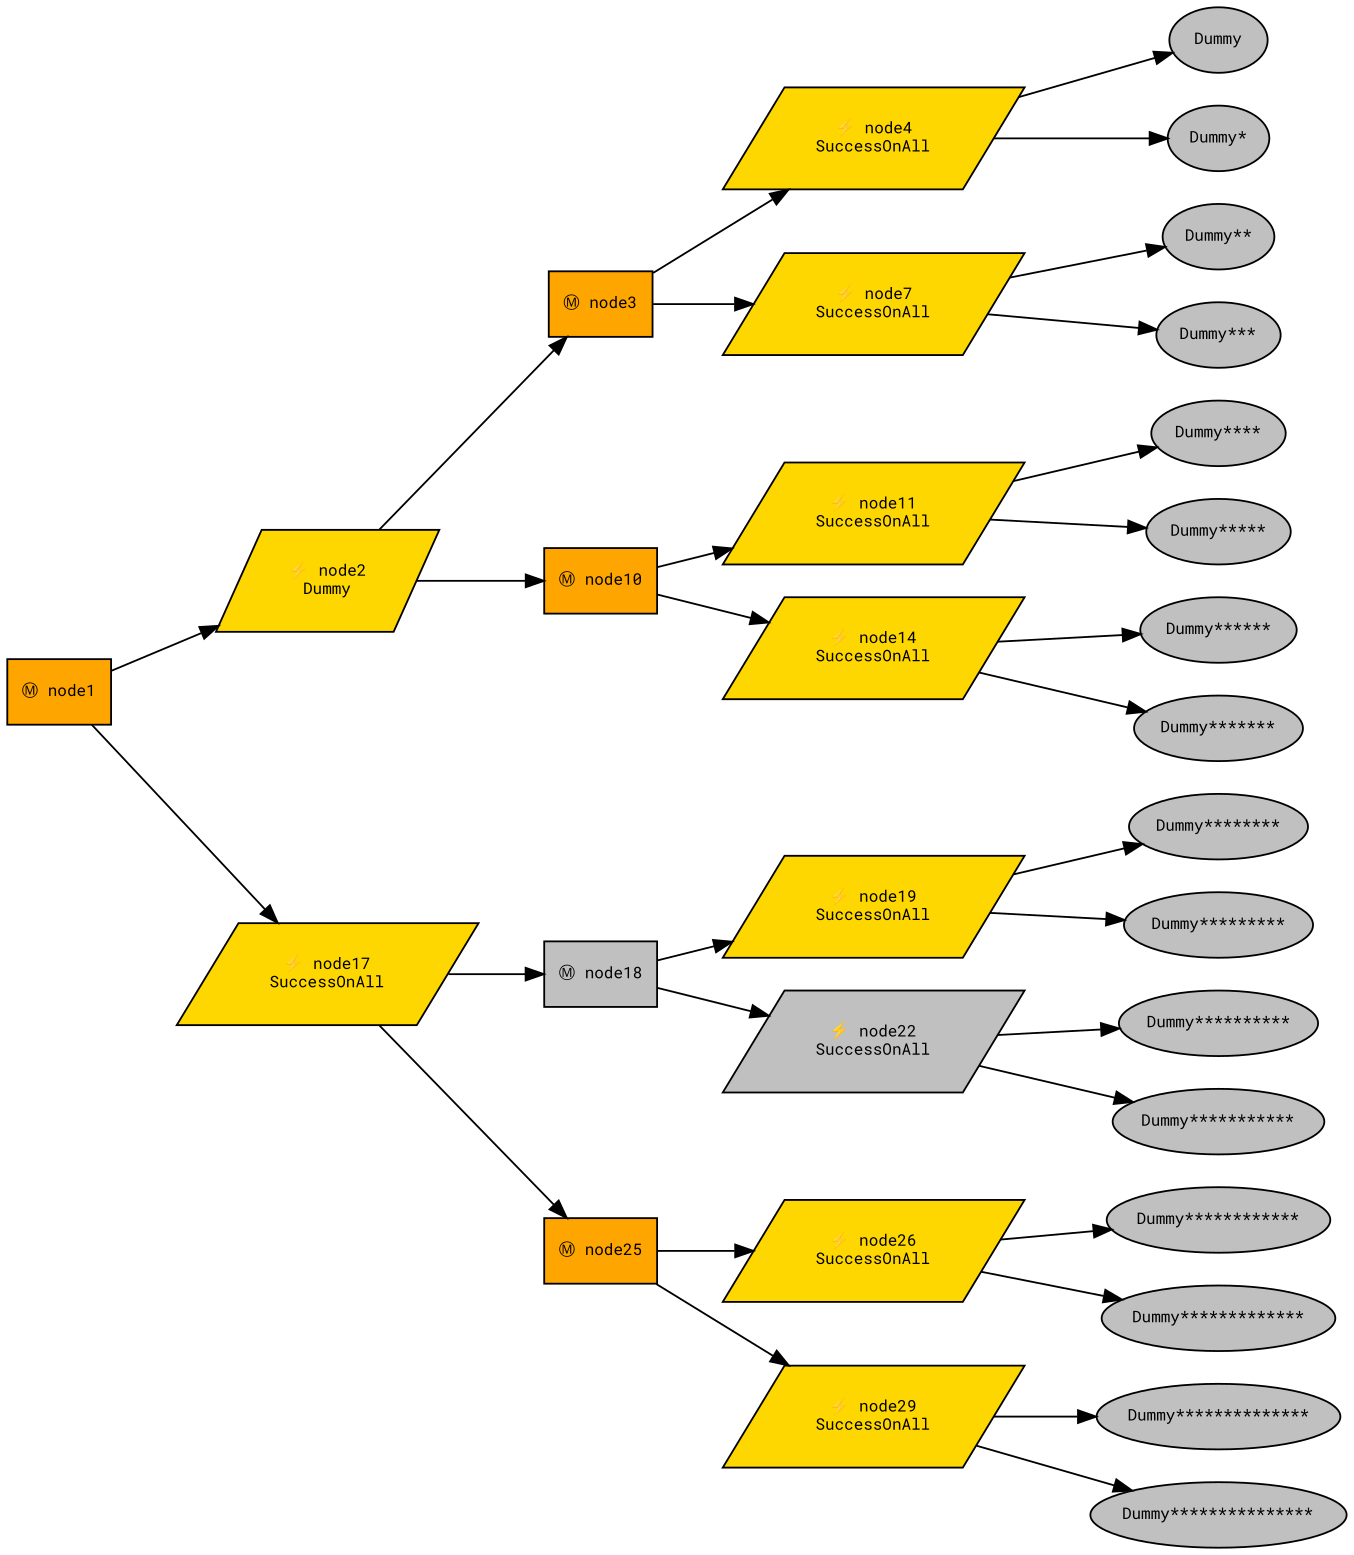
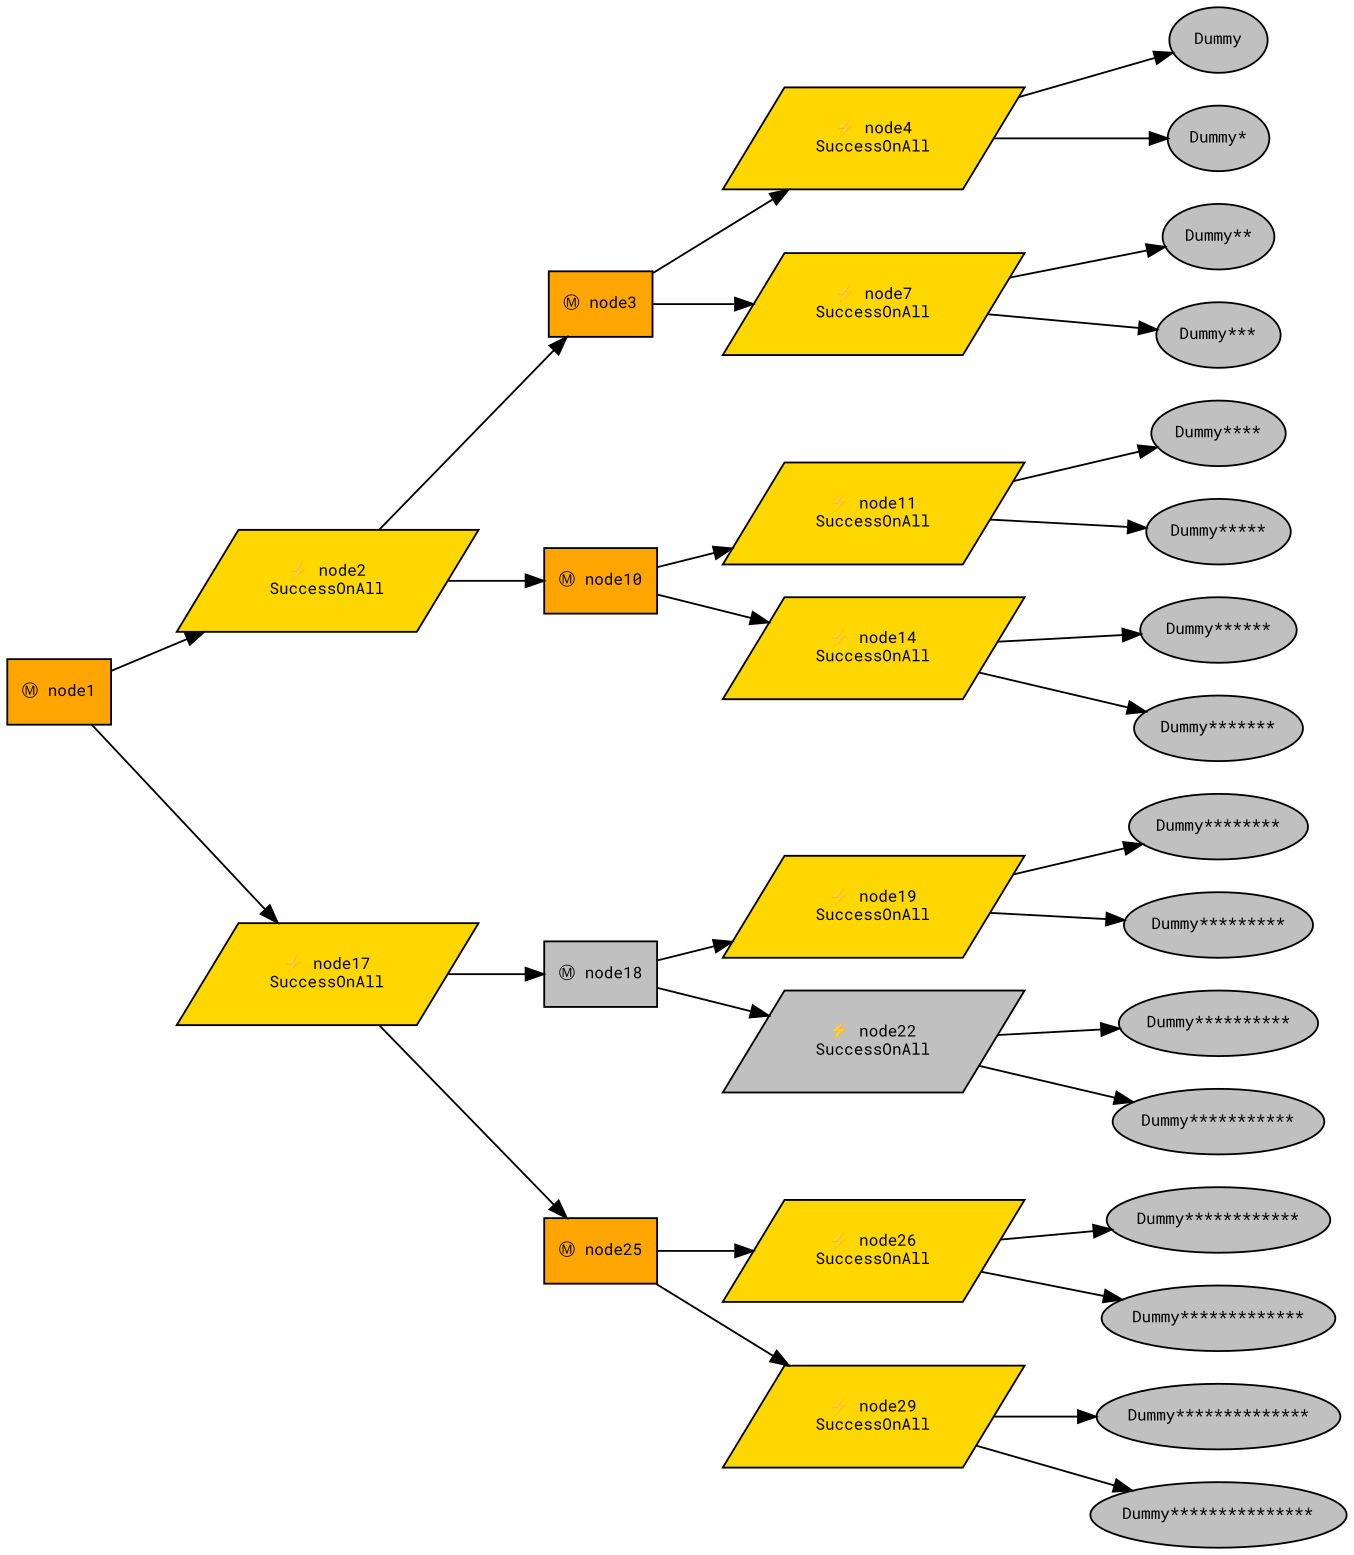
(328, 581) -> (328, 581)
